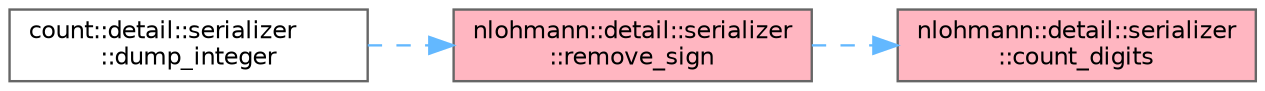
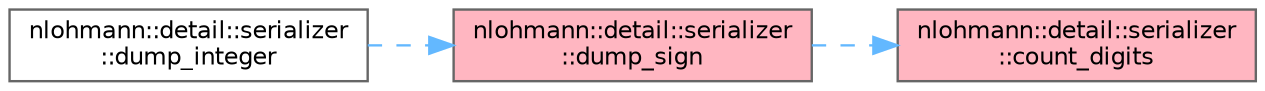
(189, 45) -> (189, 45)
(633, 45) -> (633, 45)
